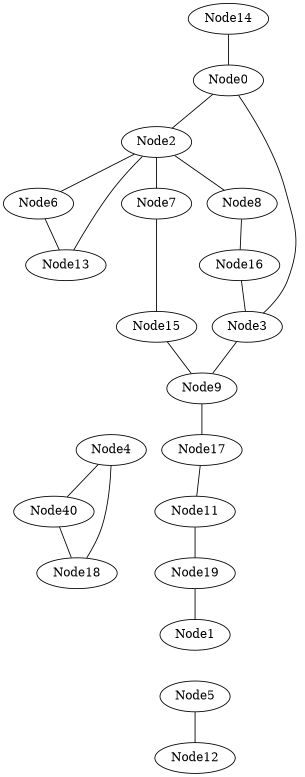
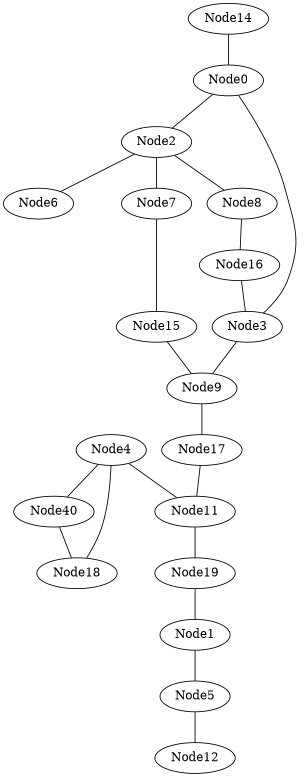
(66, 265) -> none
none -> (153, 481)
none -> (195, 666)
